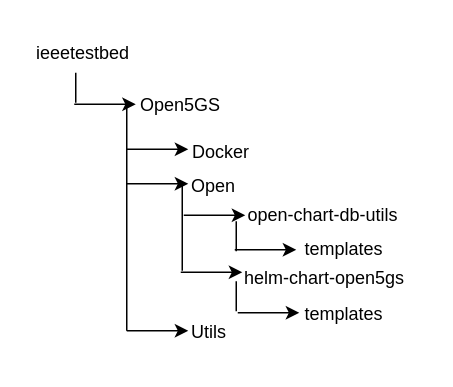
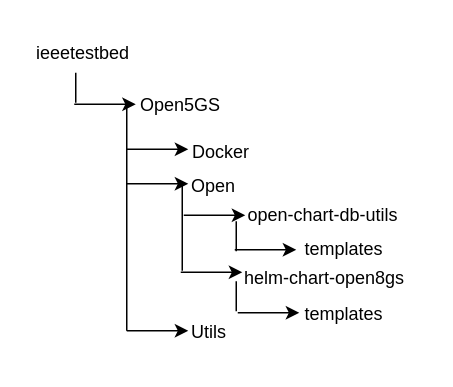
(325, 278) -> (325, 278)
